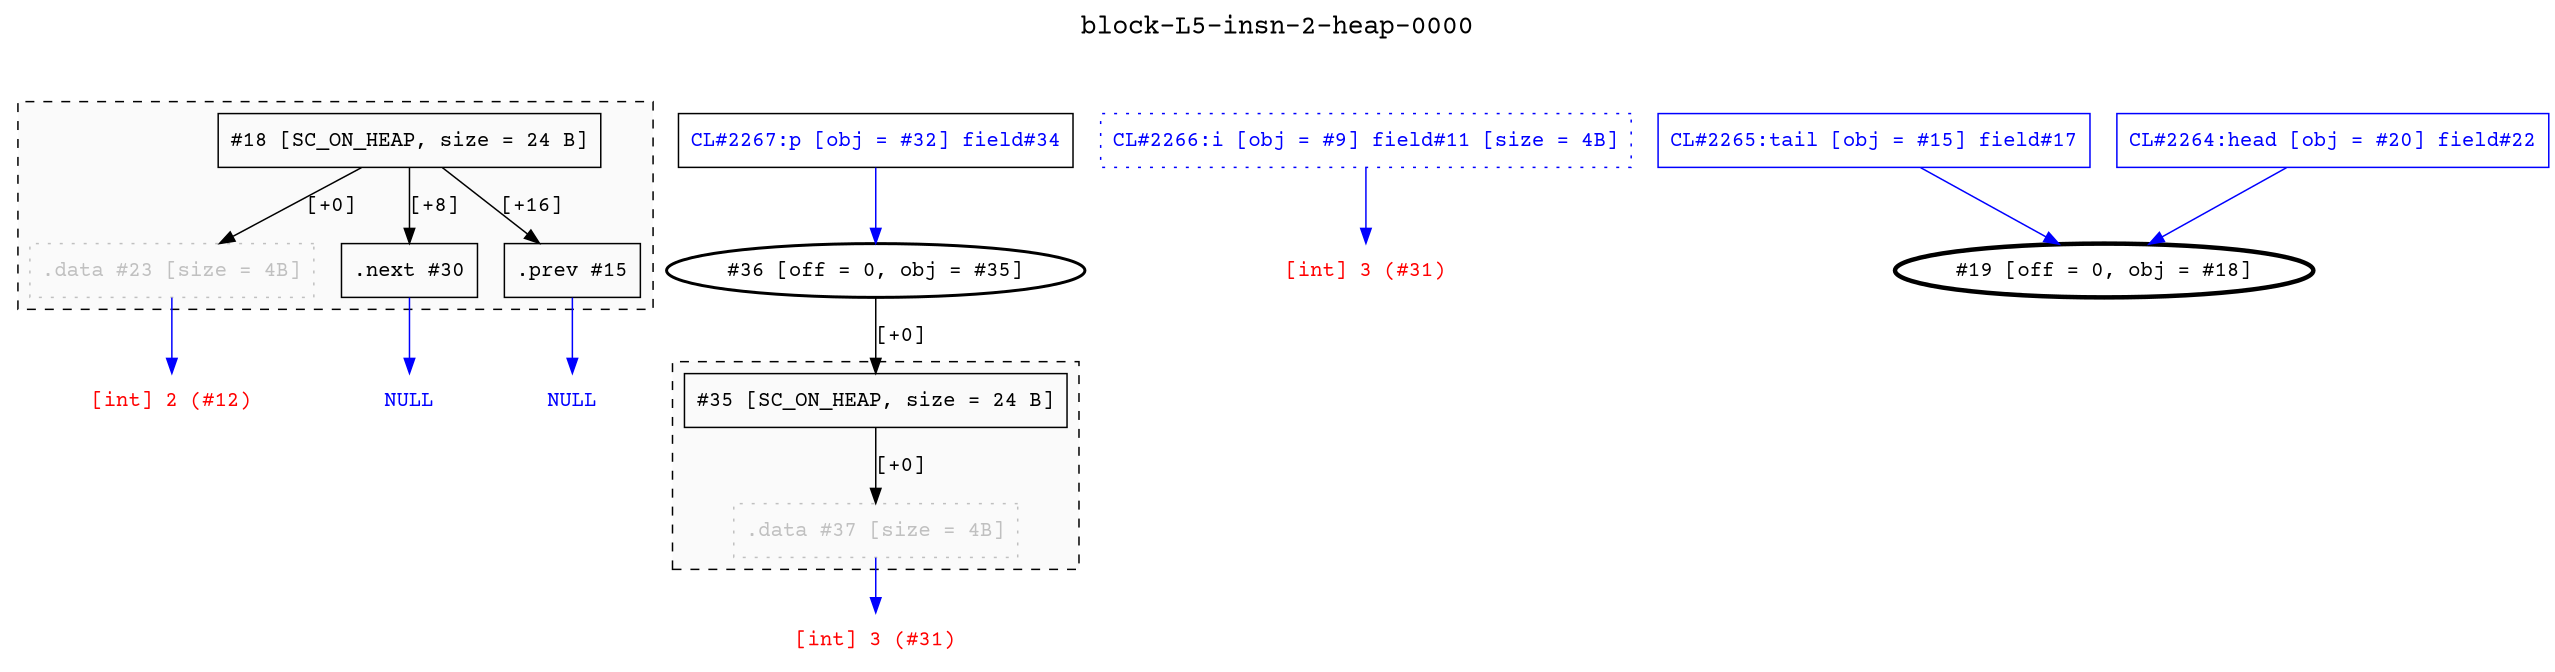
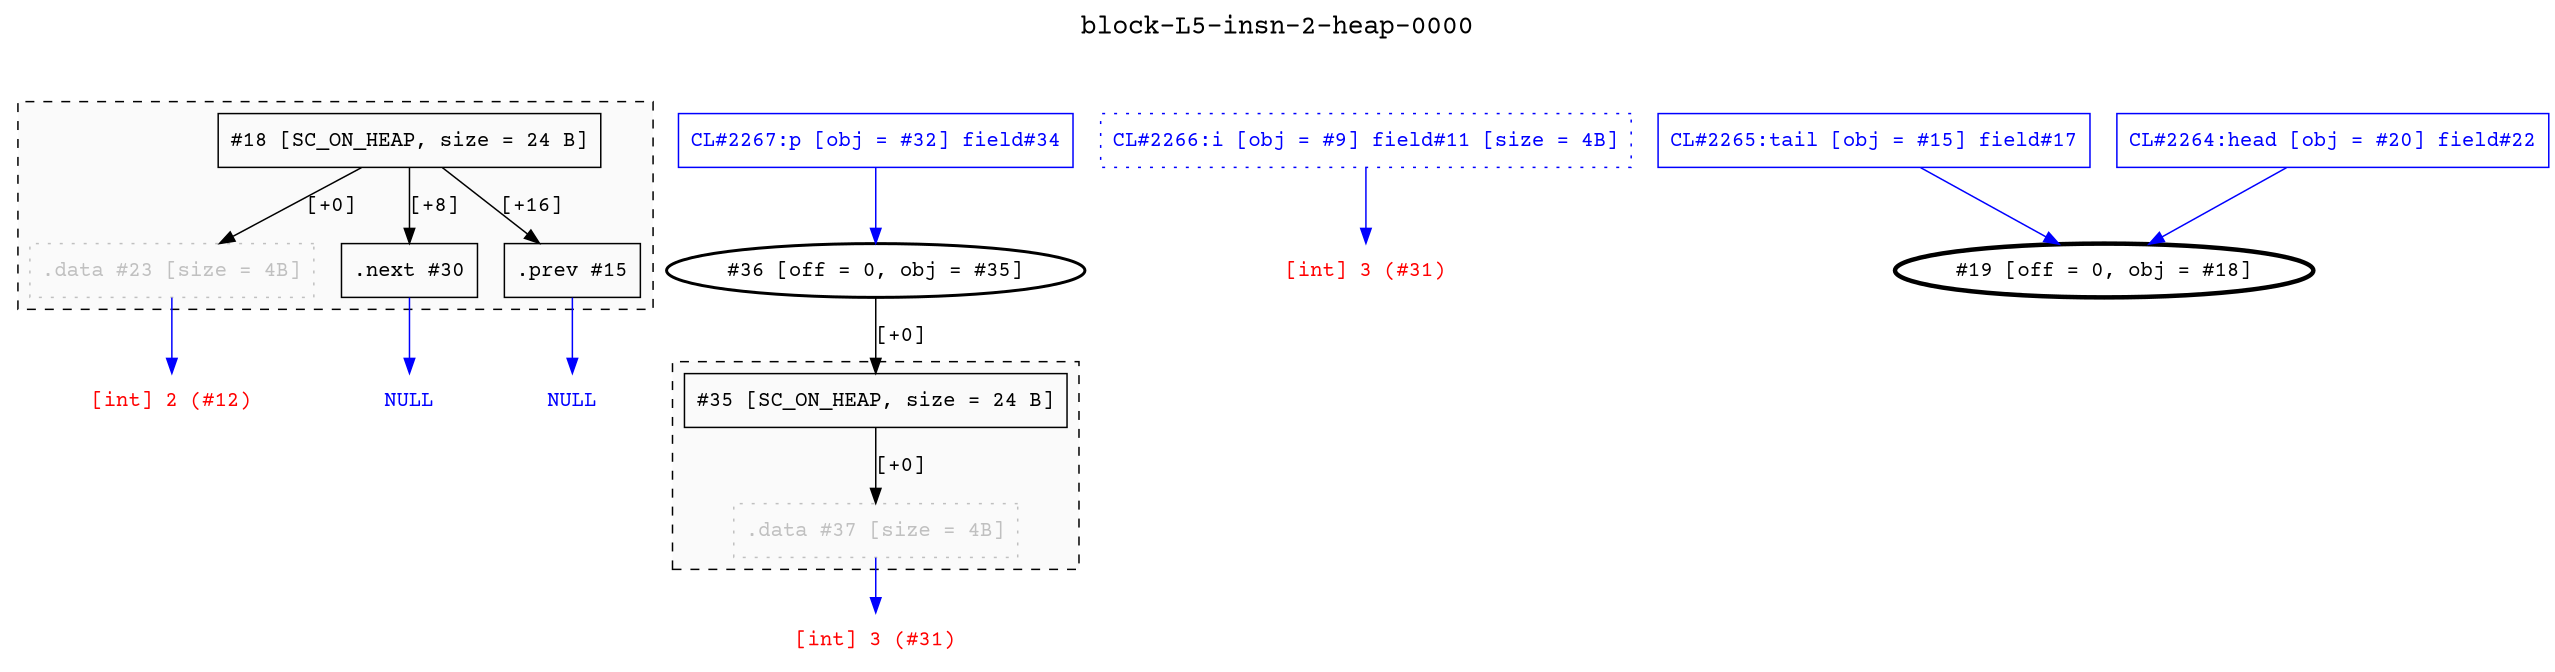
(876, 140) -> (876, 140)
